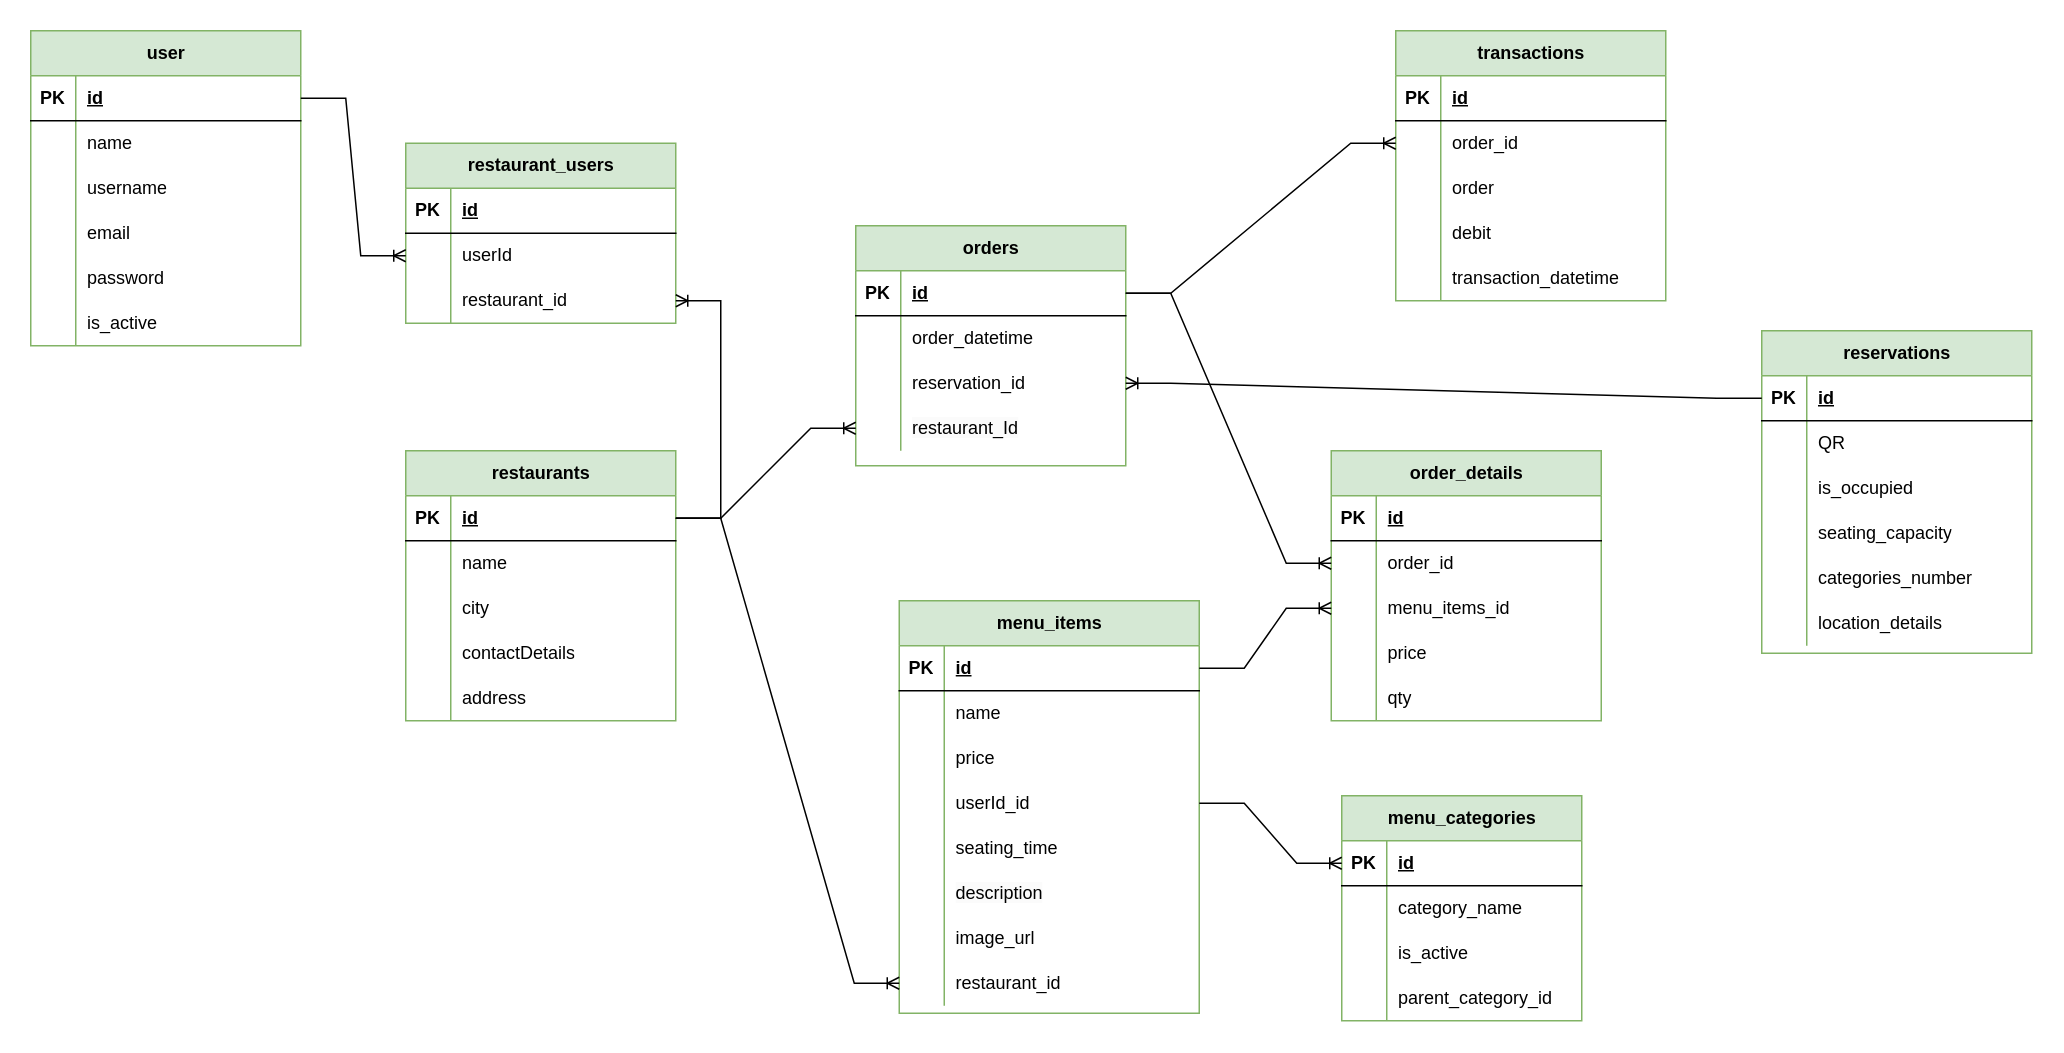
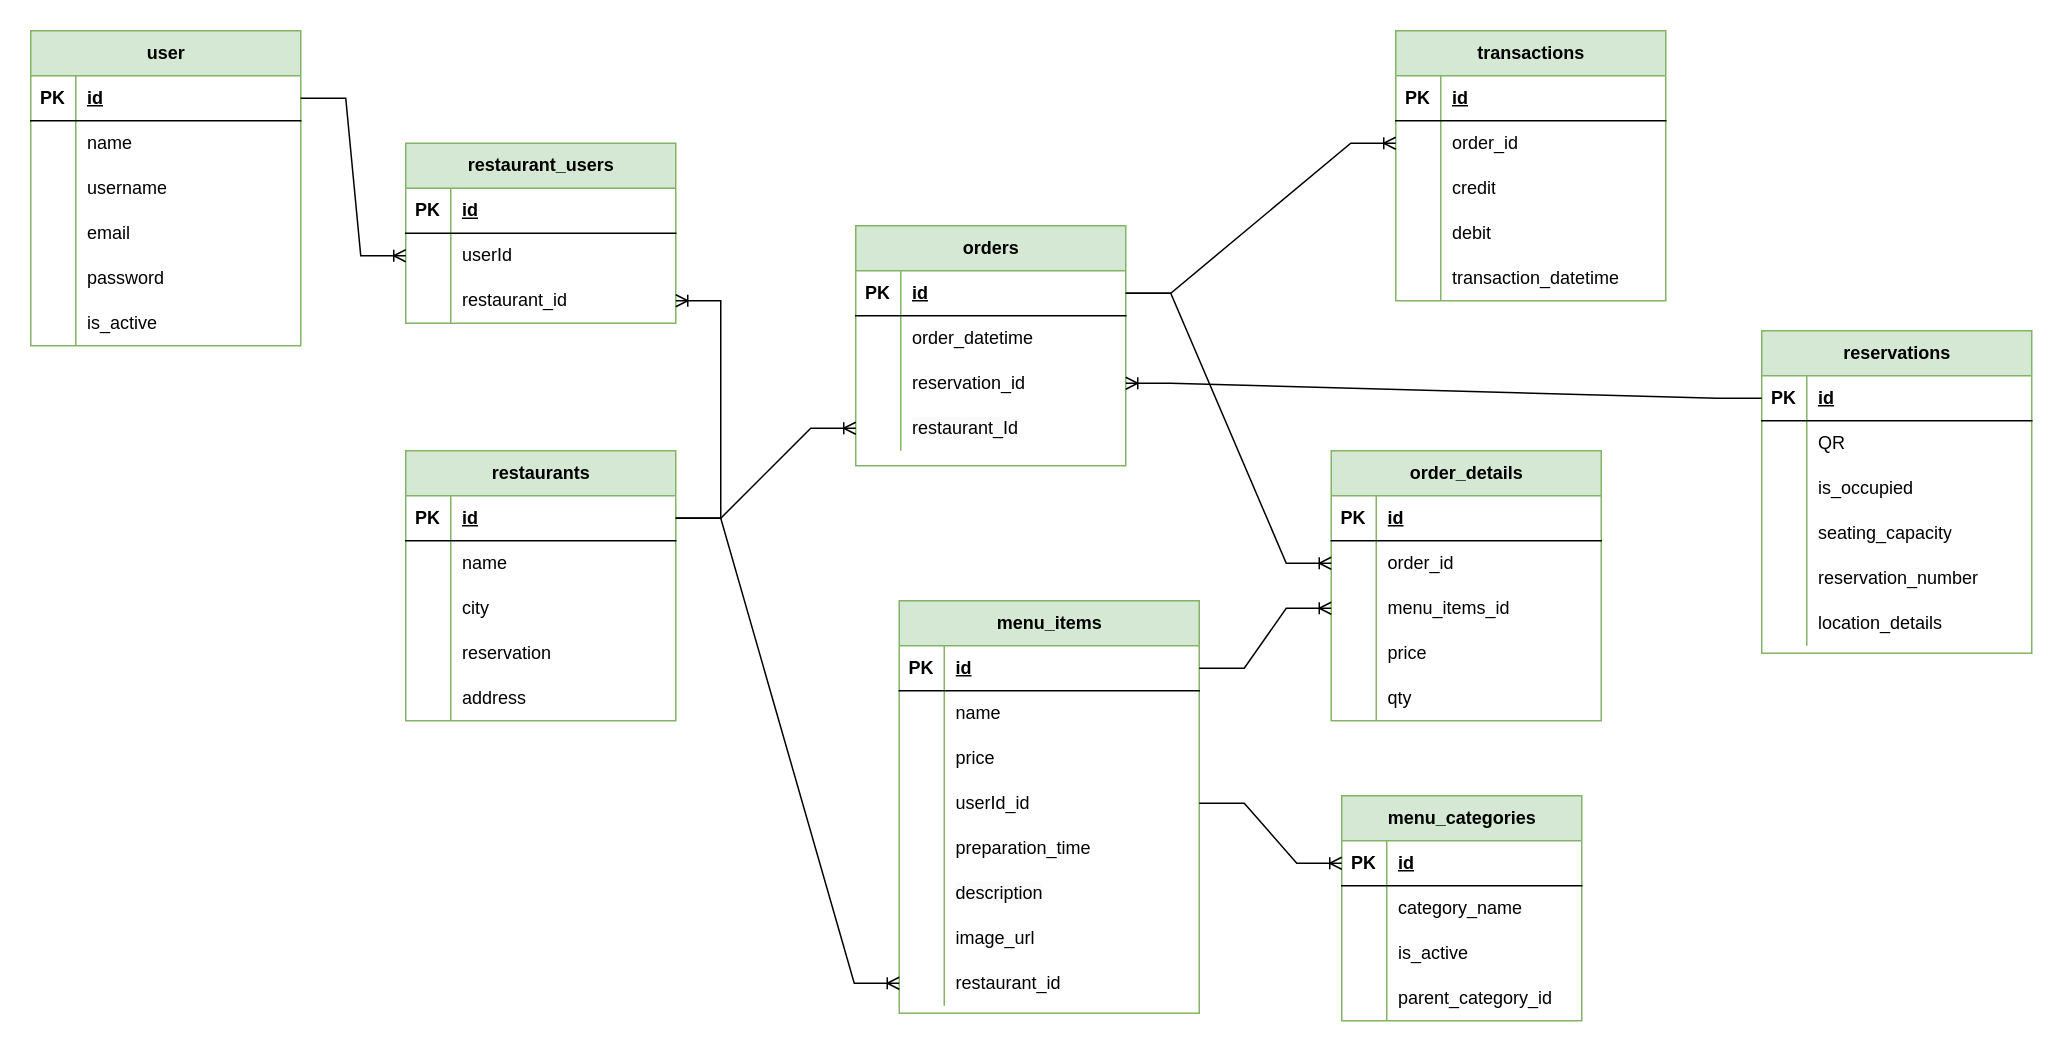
(1478, 188) -> (1481, 188)
(1902, 578) -> (1907, 578)
(529, 653) -> (516, 653)
(1012, 848) -> (1032, 848)
